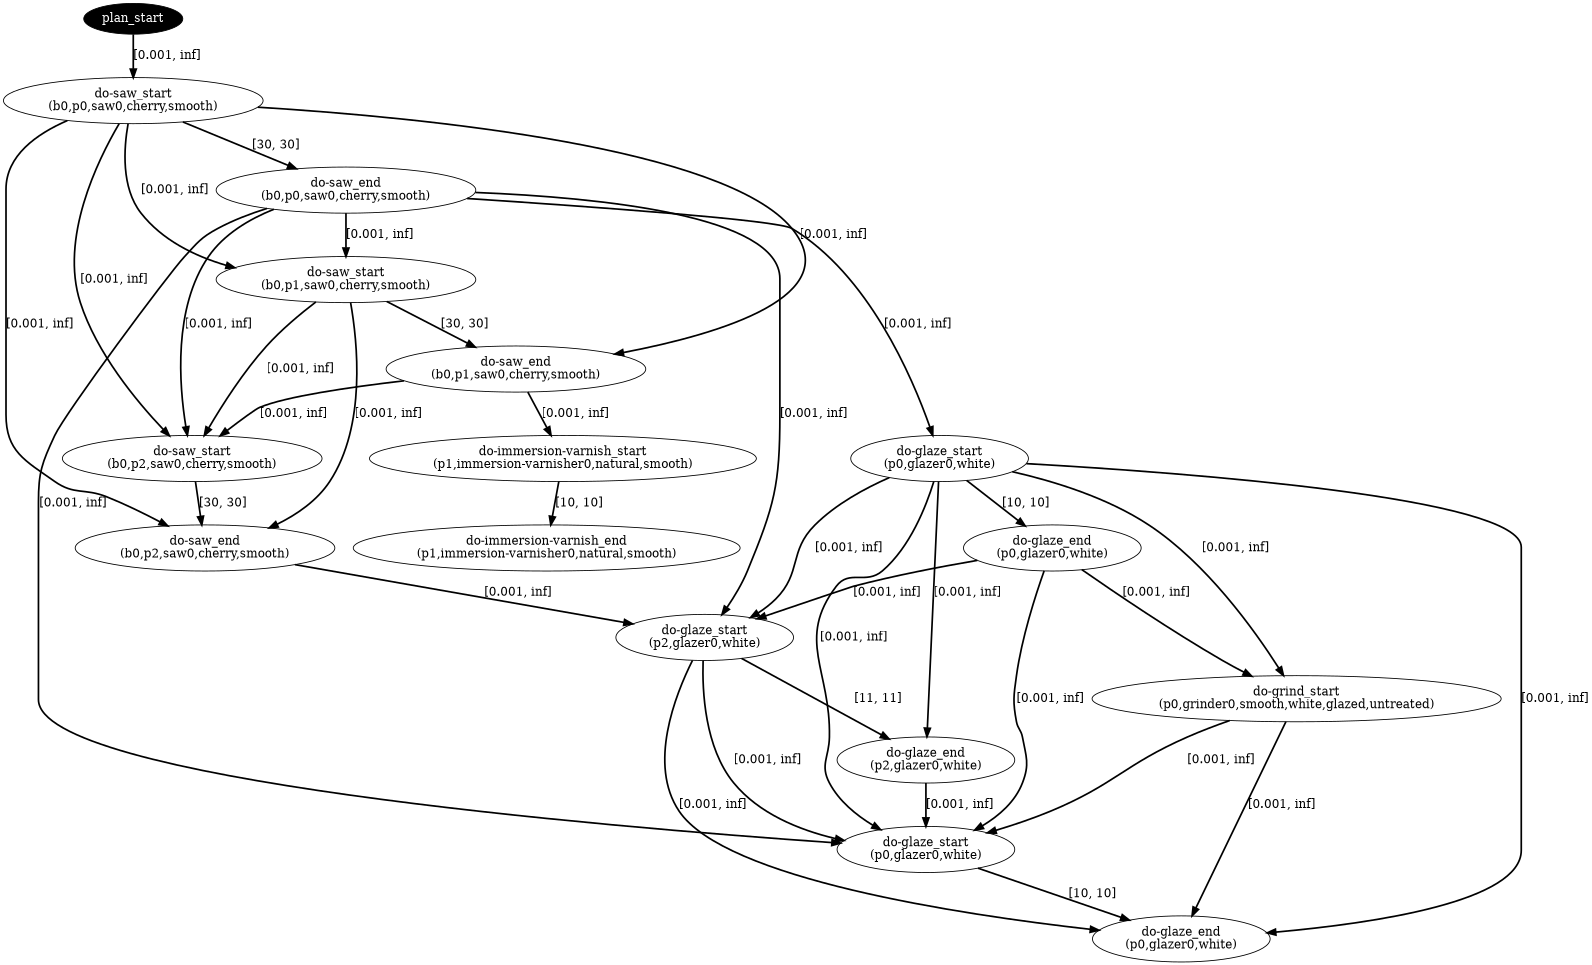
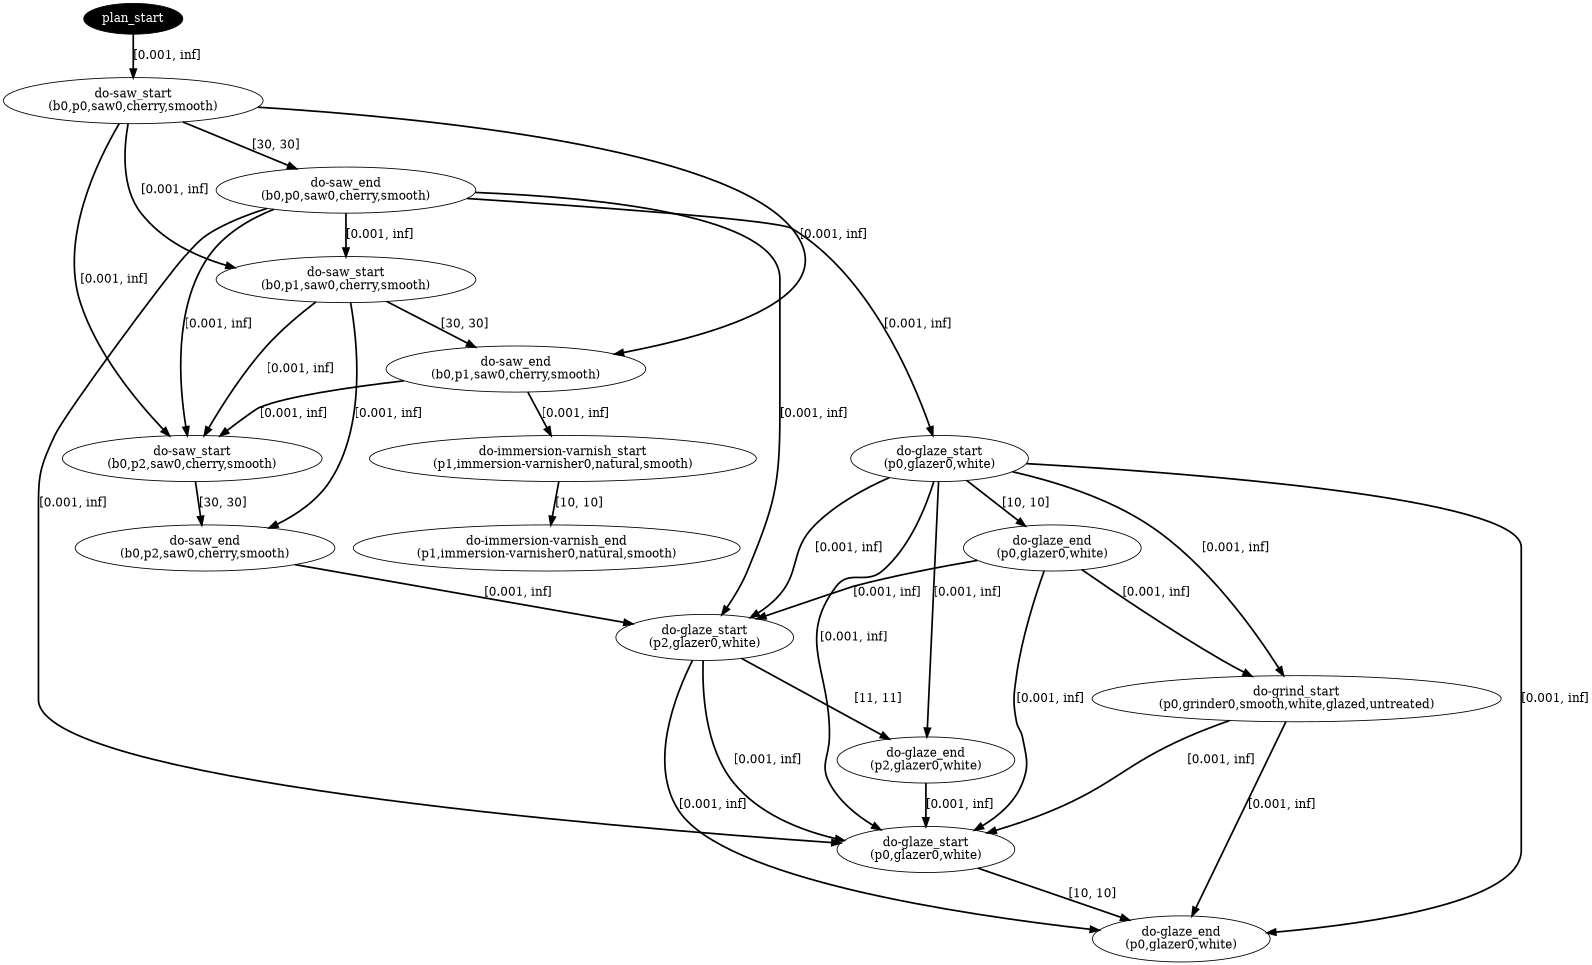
(6, 354) -> none
